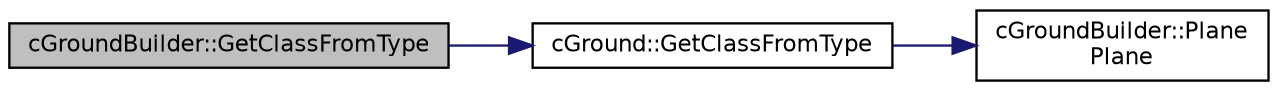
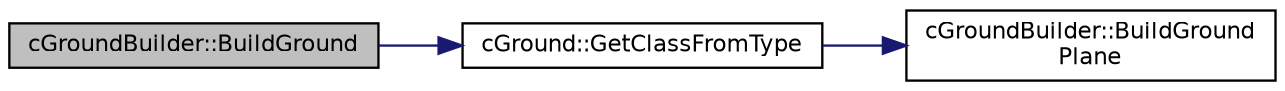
(229, 46) -> (194, 46)
(1123, 46) -> (1091, 46)
